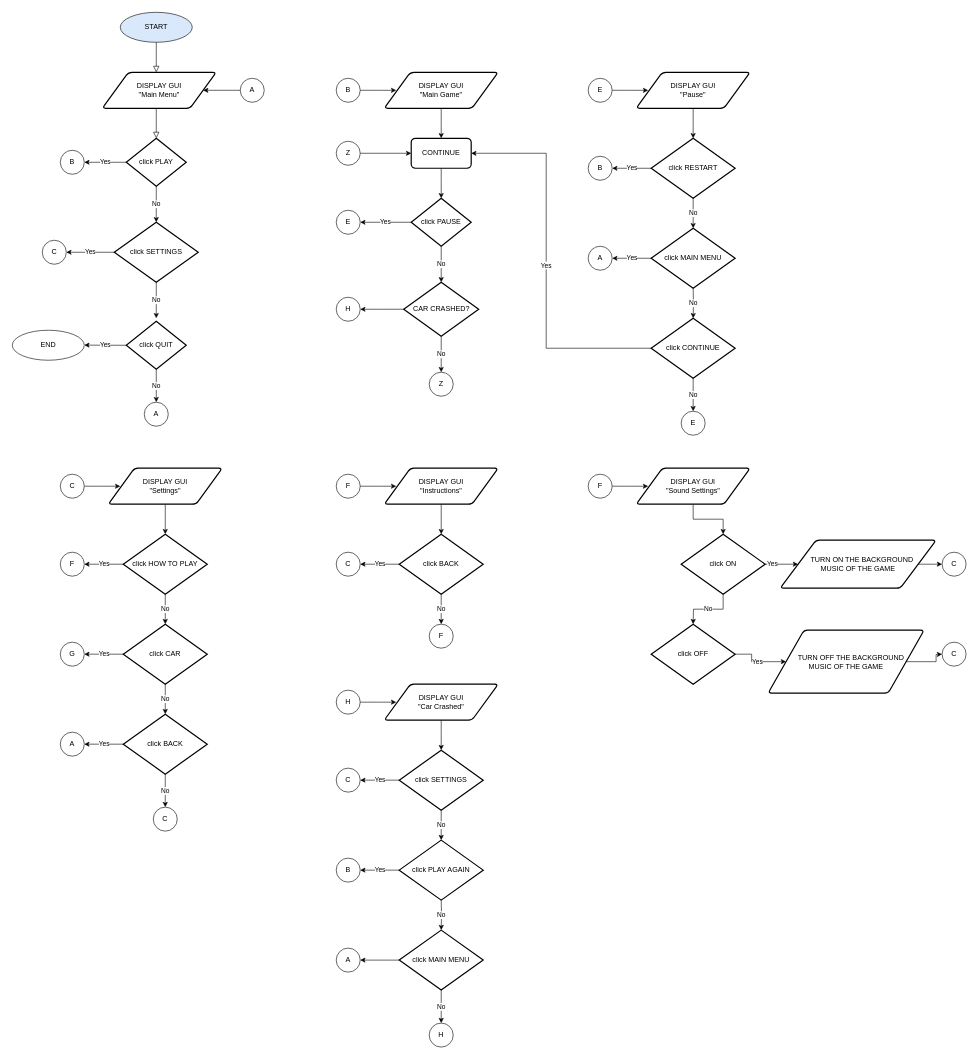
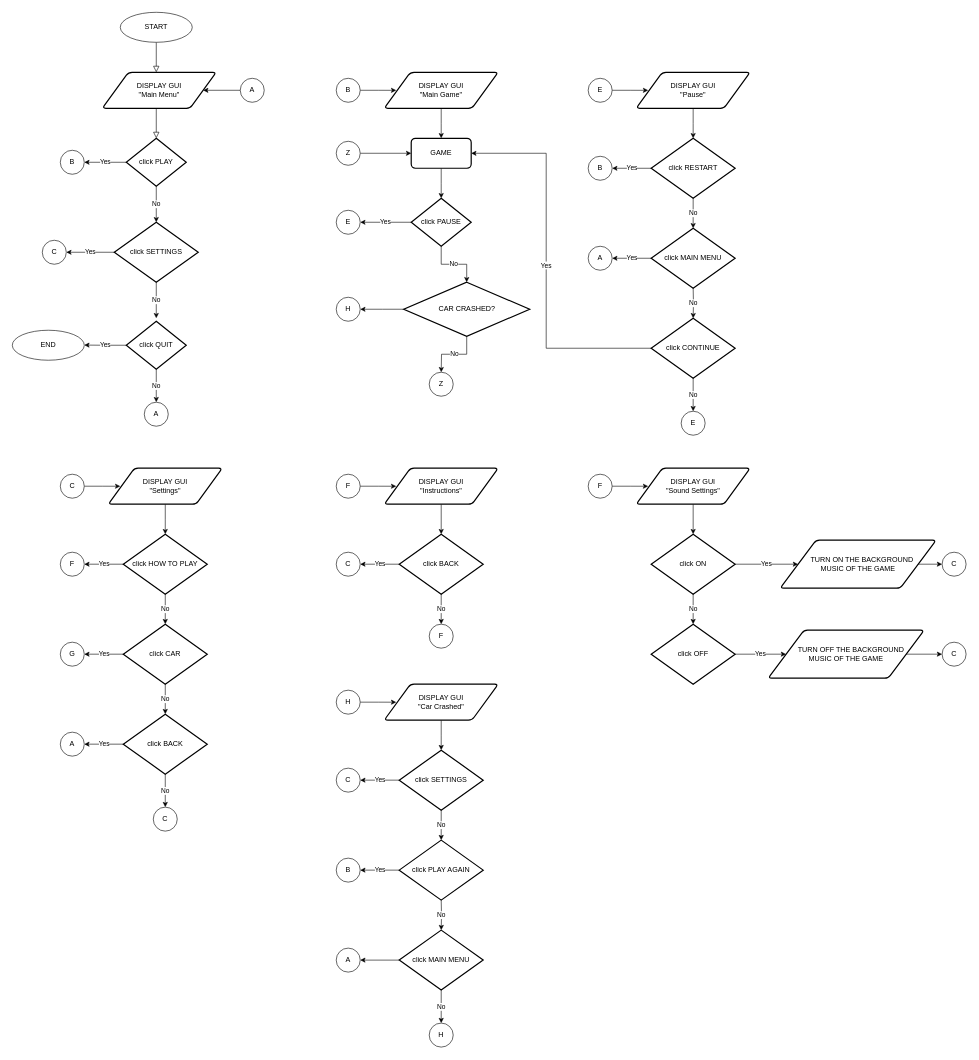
(156, 27) -> (156, 27)
(441, 153) -> (441, 153)
(441, 309) -> (467, 309)
(723, 564) -> (693, 564)
(846, 662) -> (846, 654)
